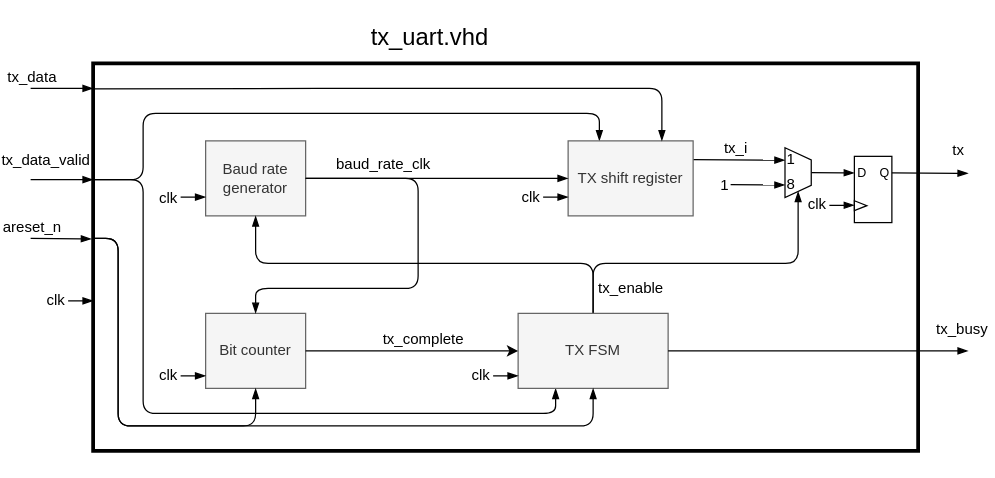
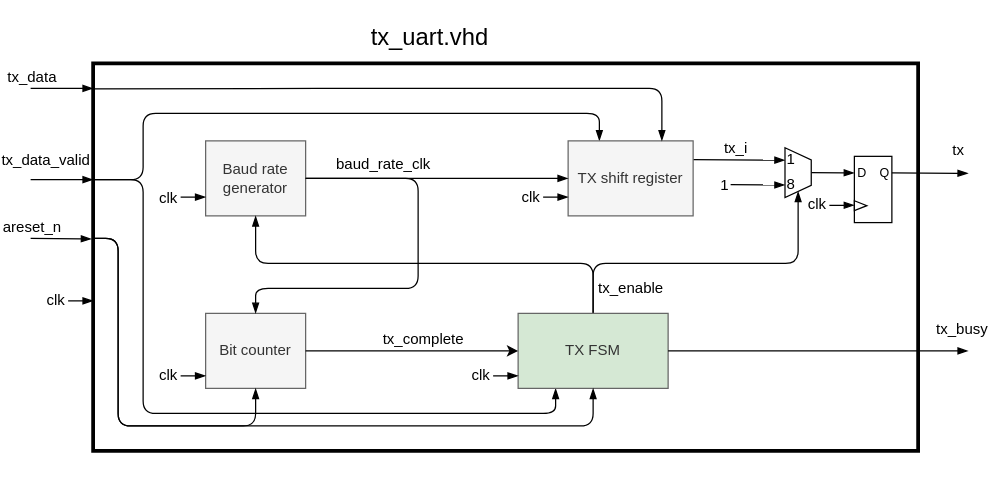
(593, 351) -> (593, 351)
